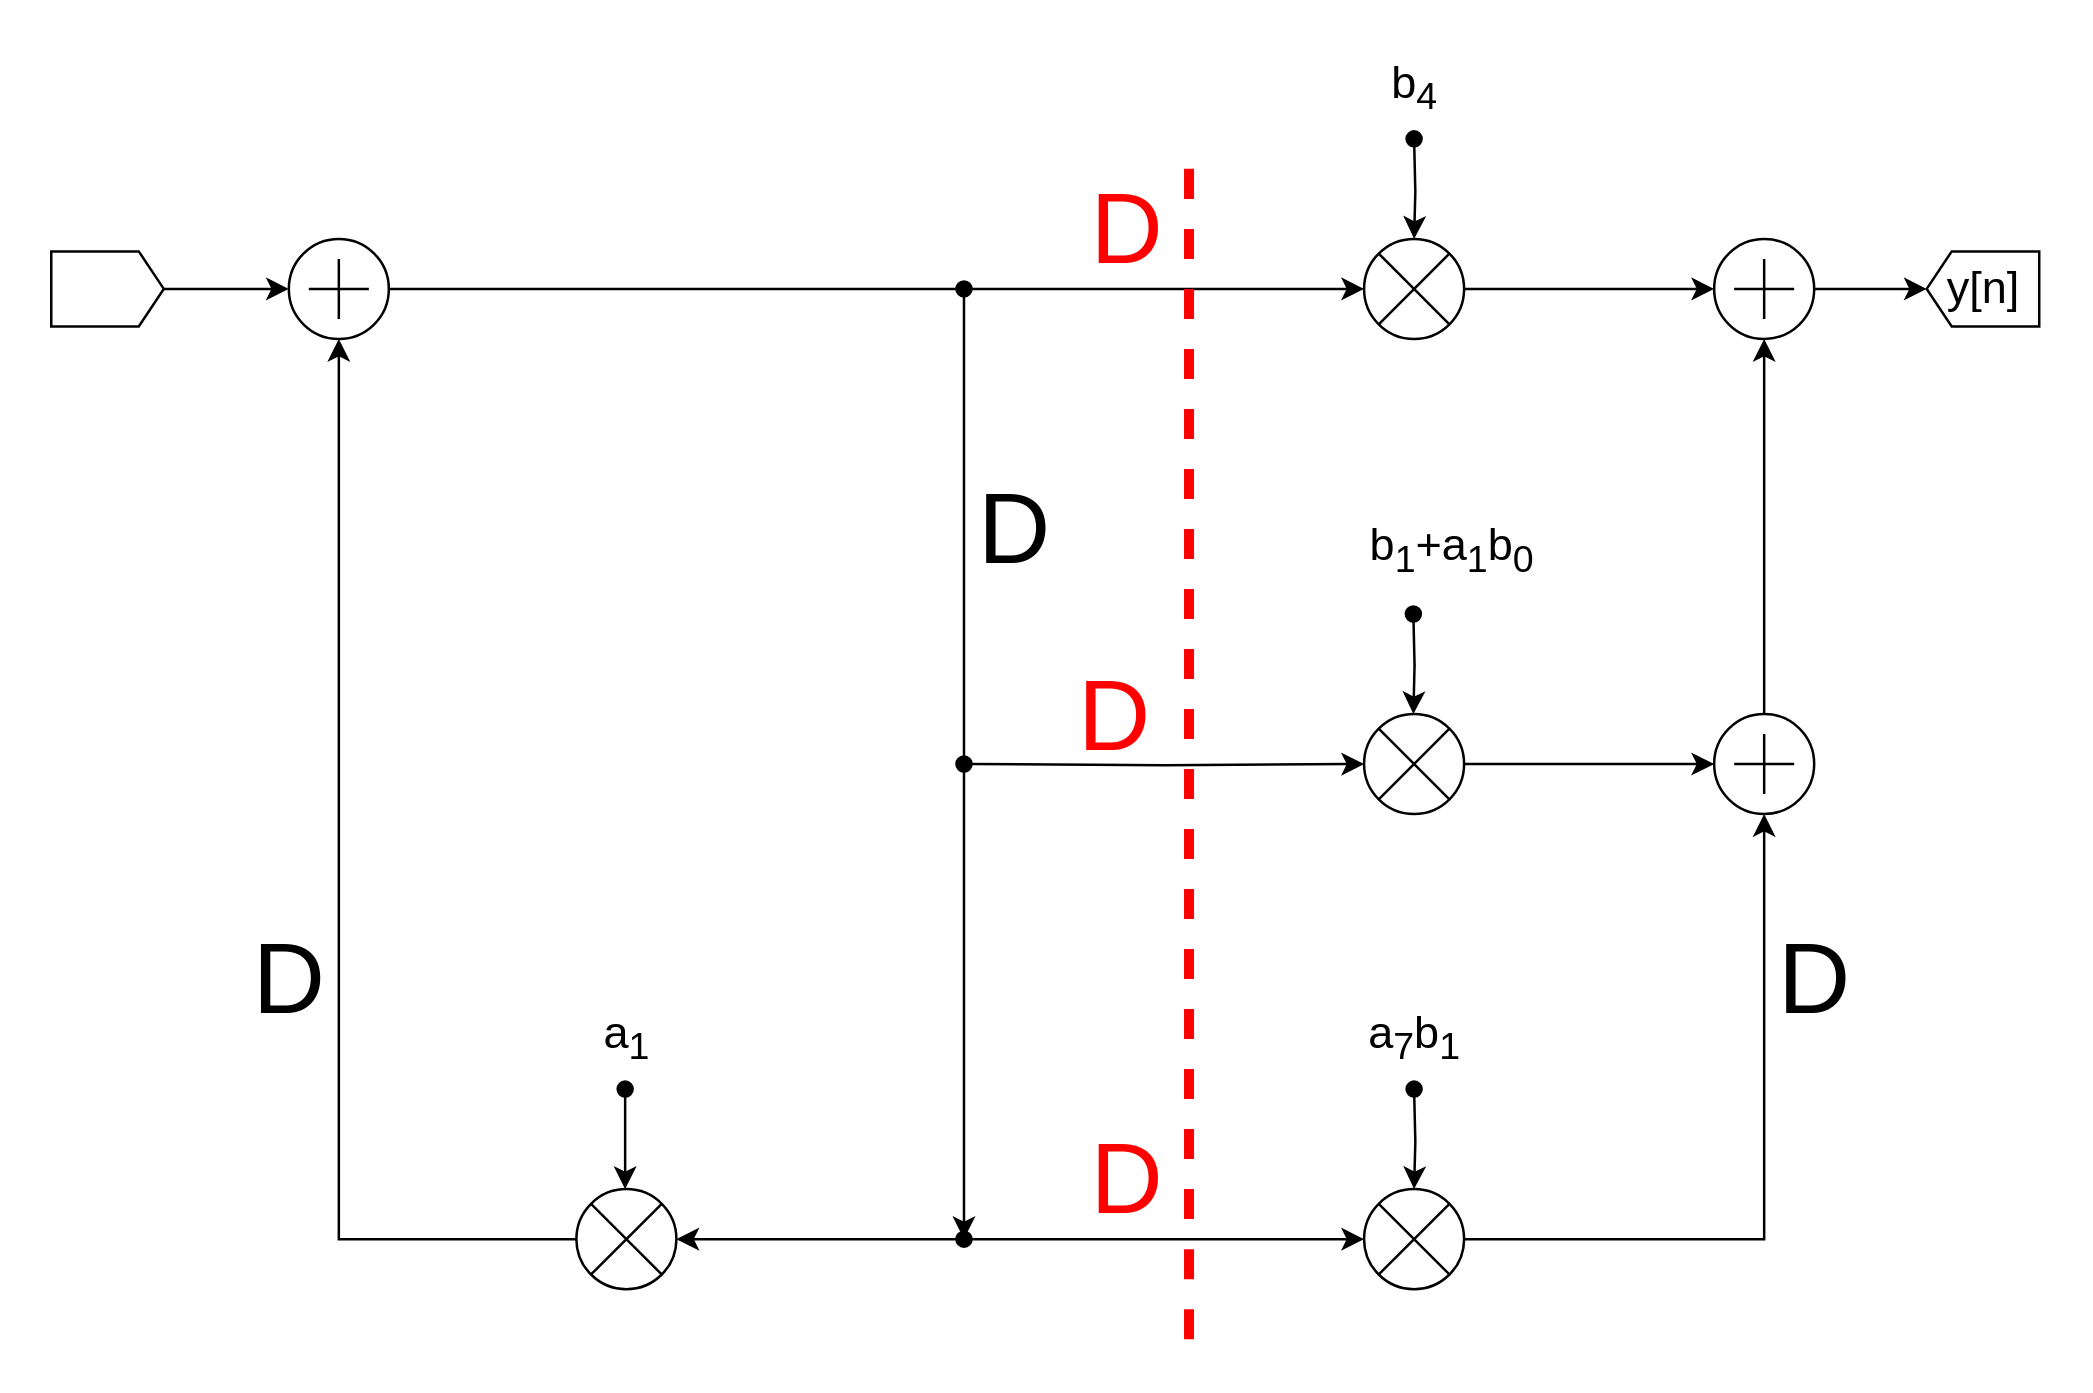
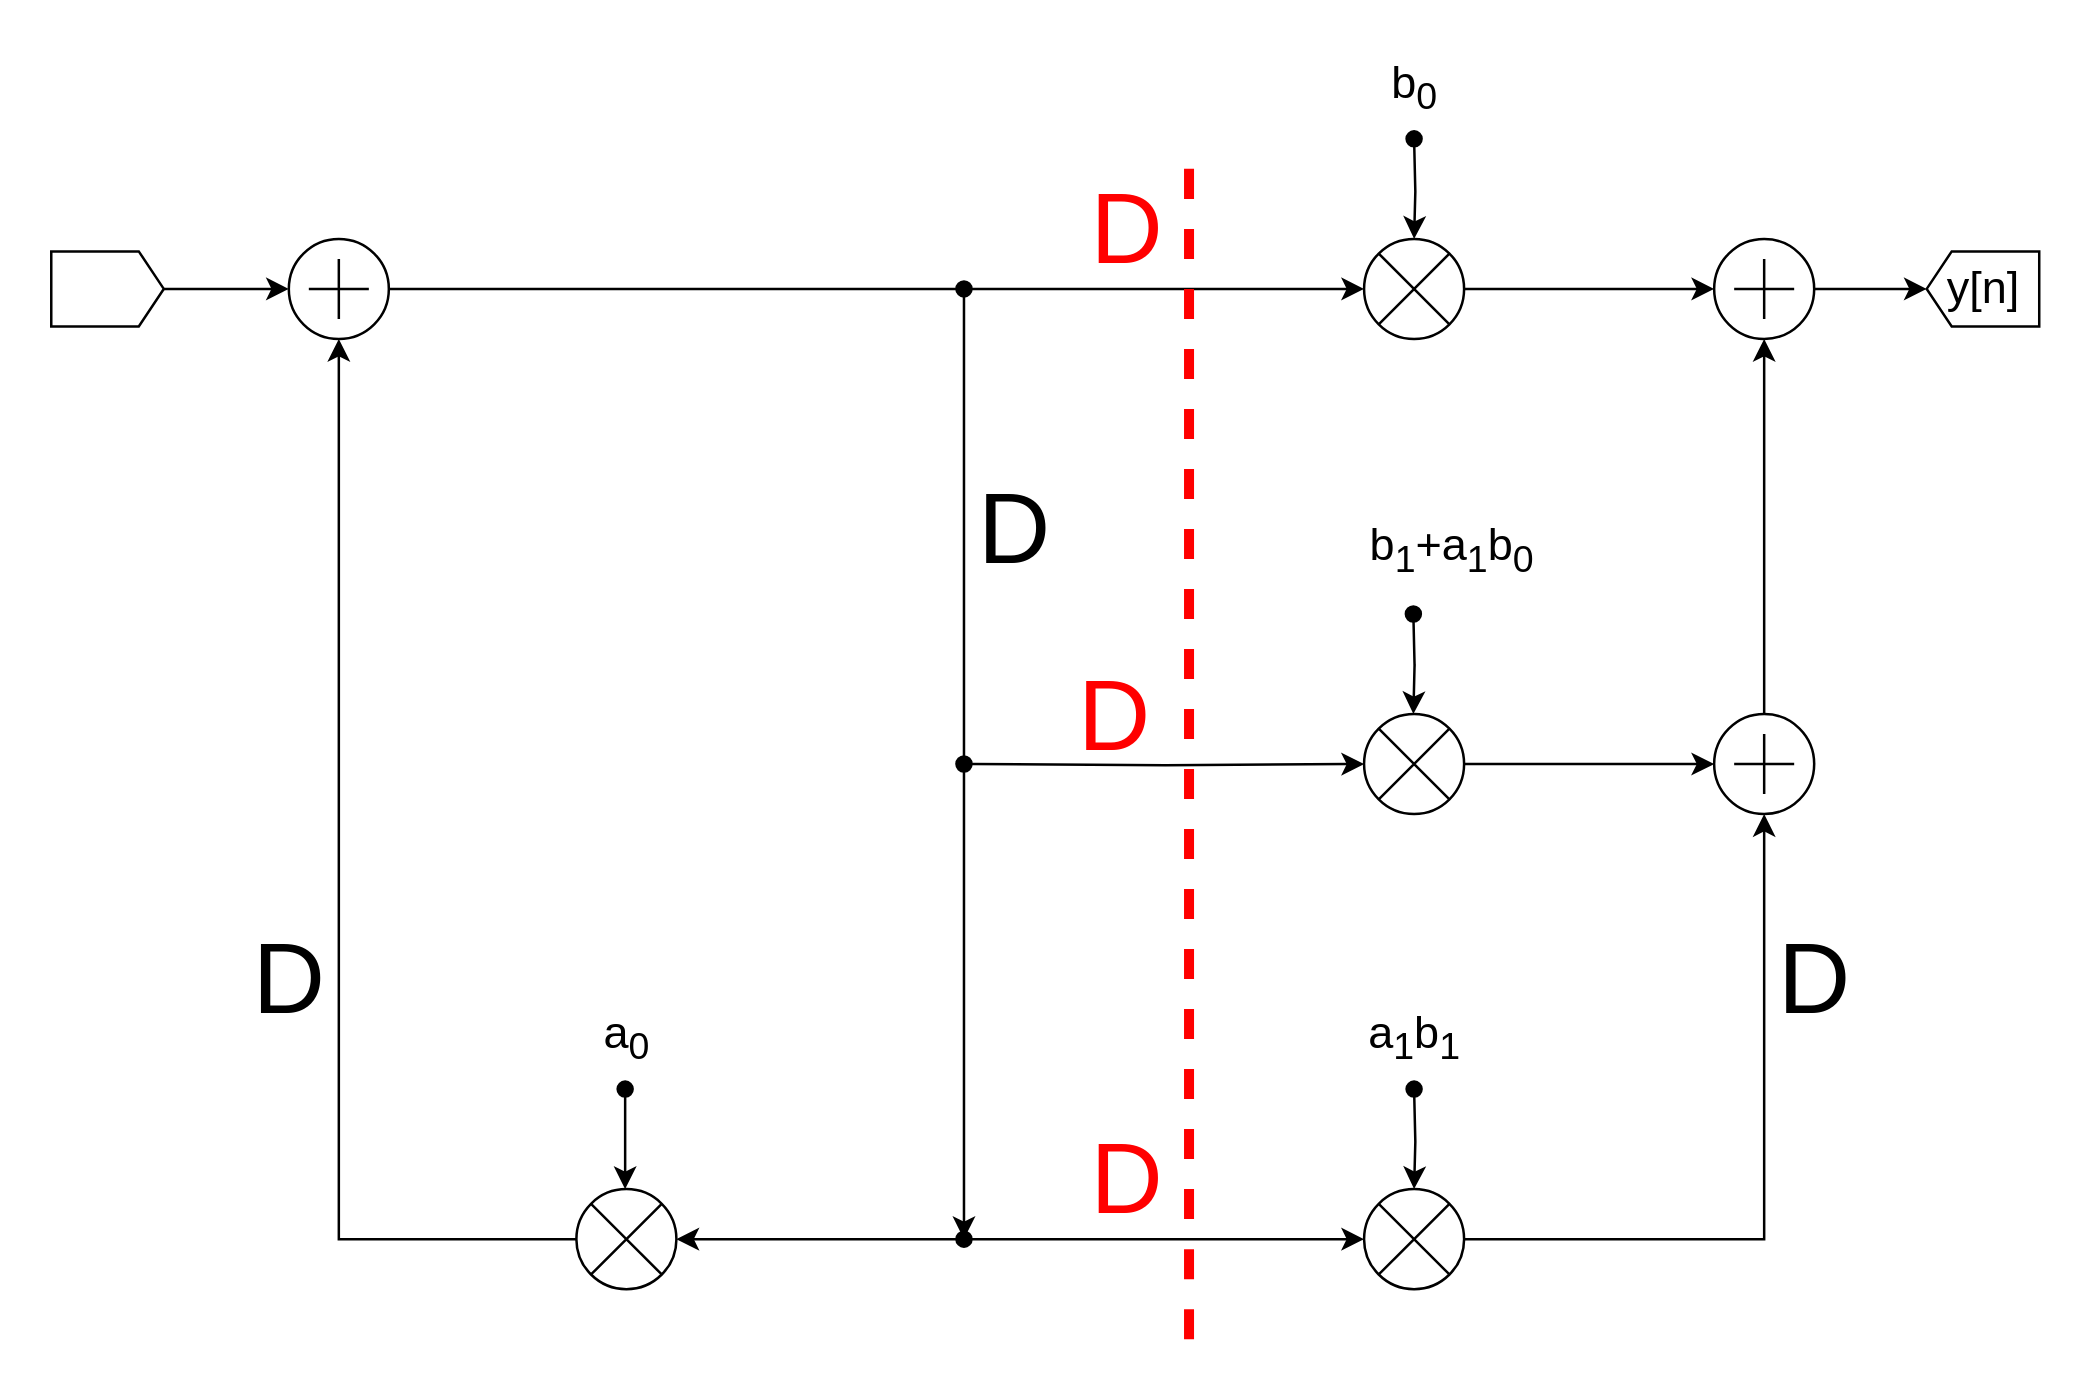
(1415, 89) -> (1415, 89)
(628, 1039) -> (628, 1039)
(1415, 1039) -> (1415, 1039)
